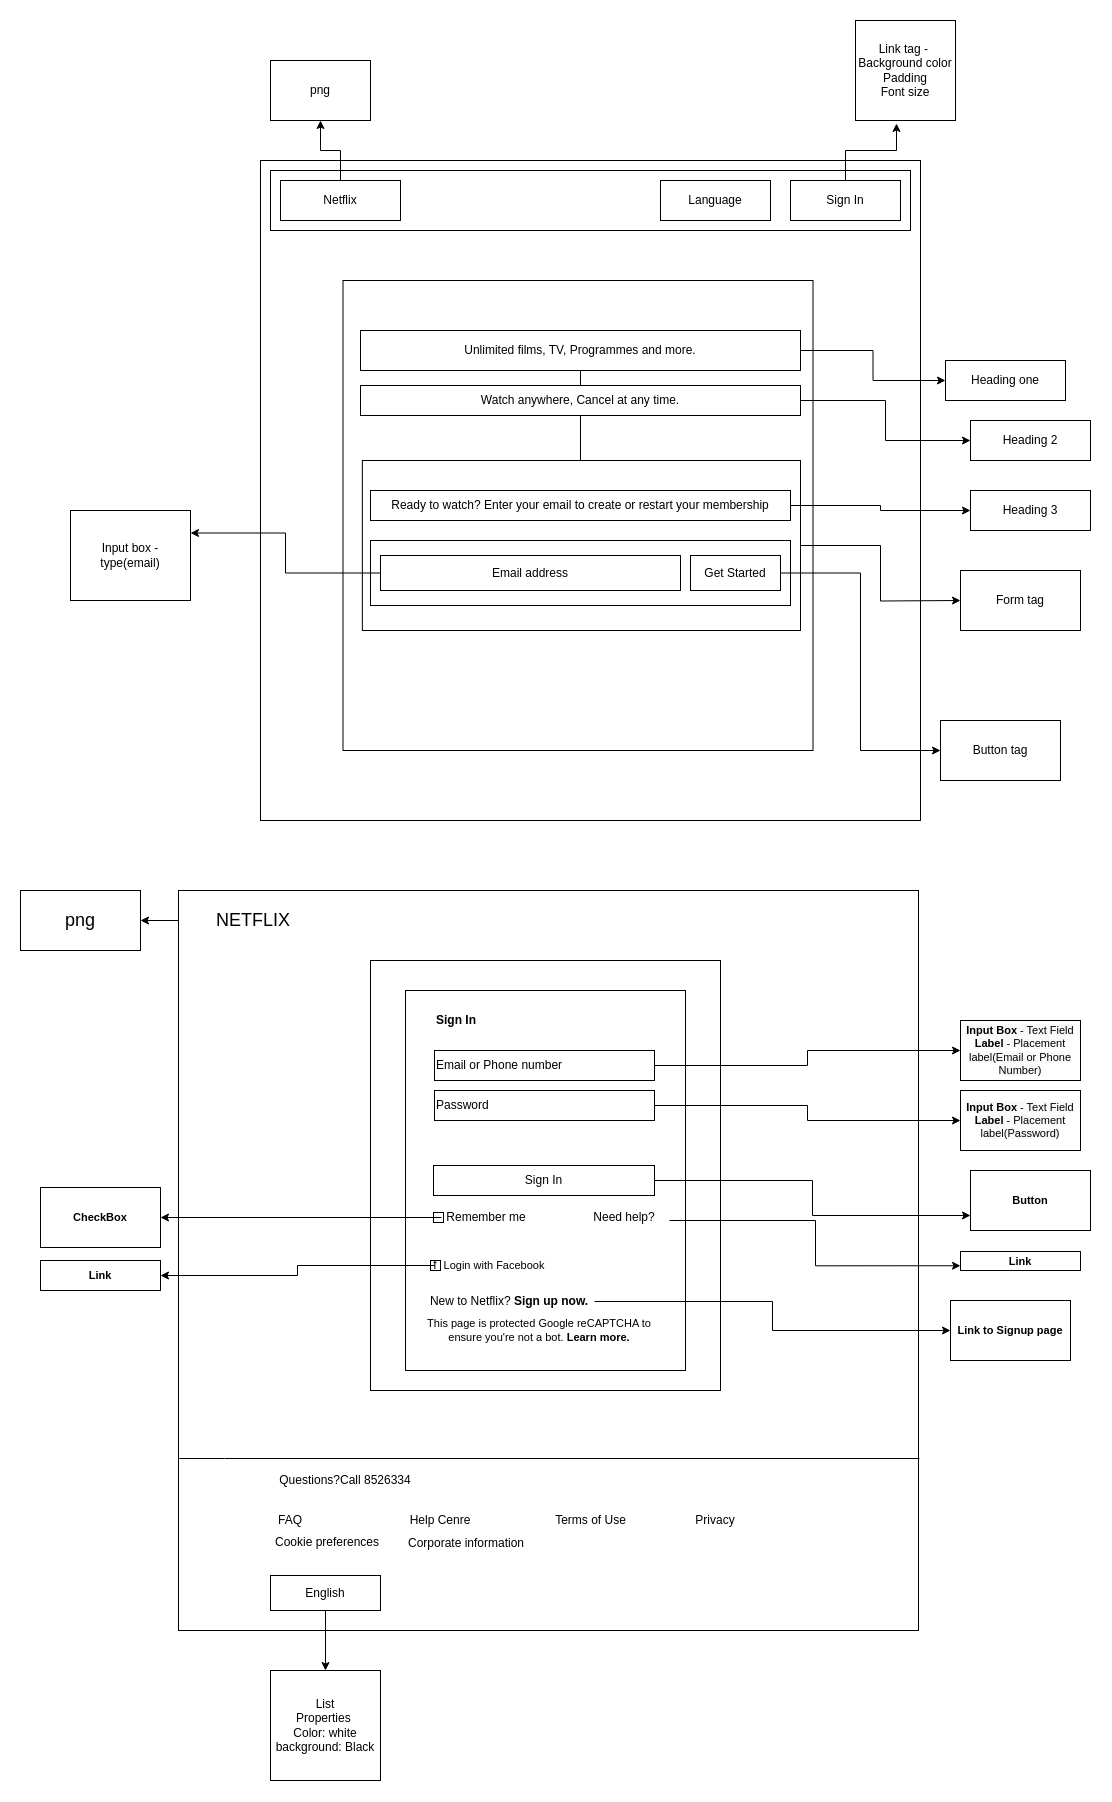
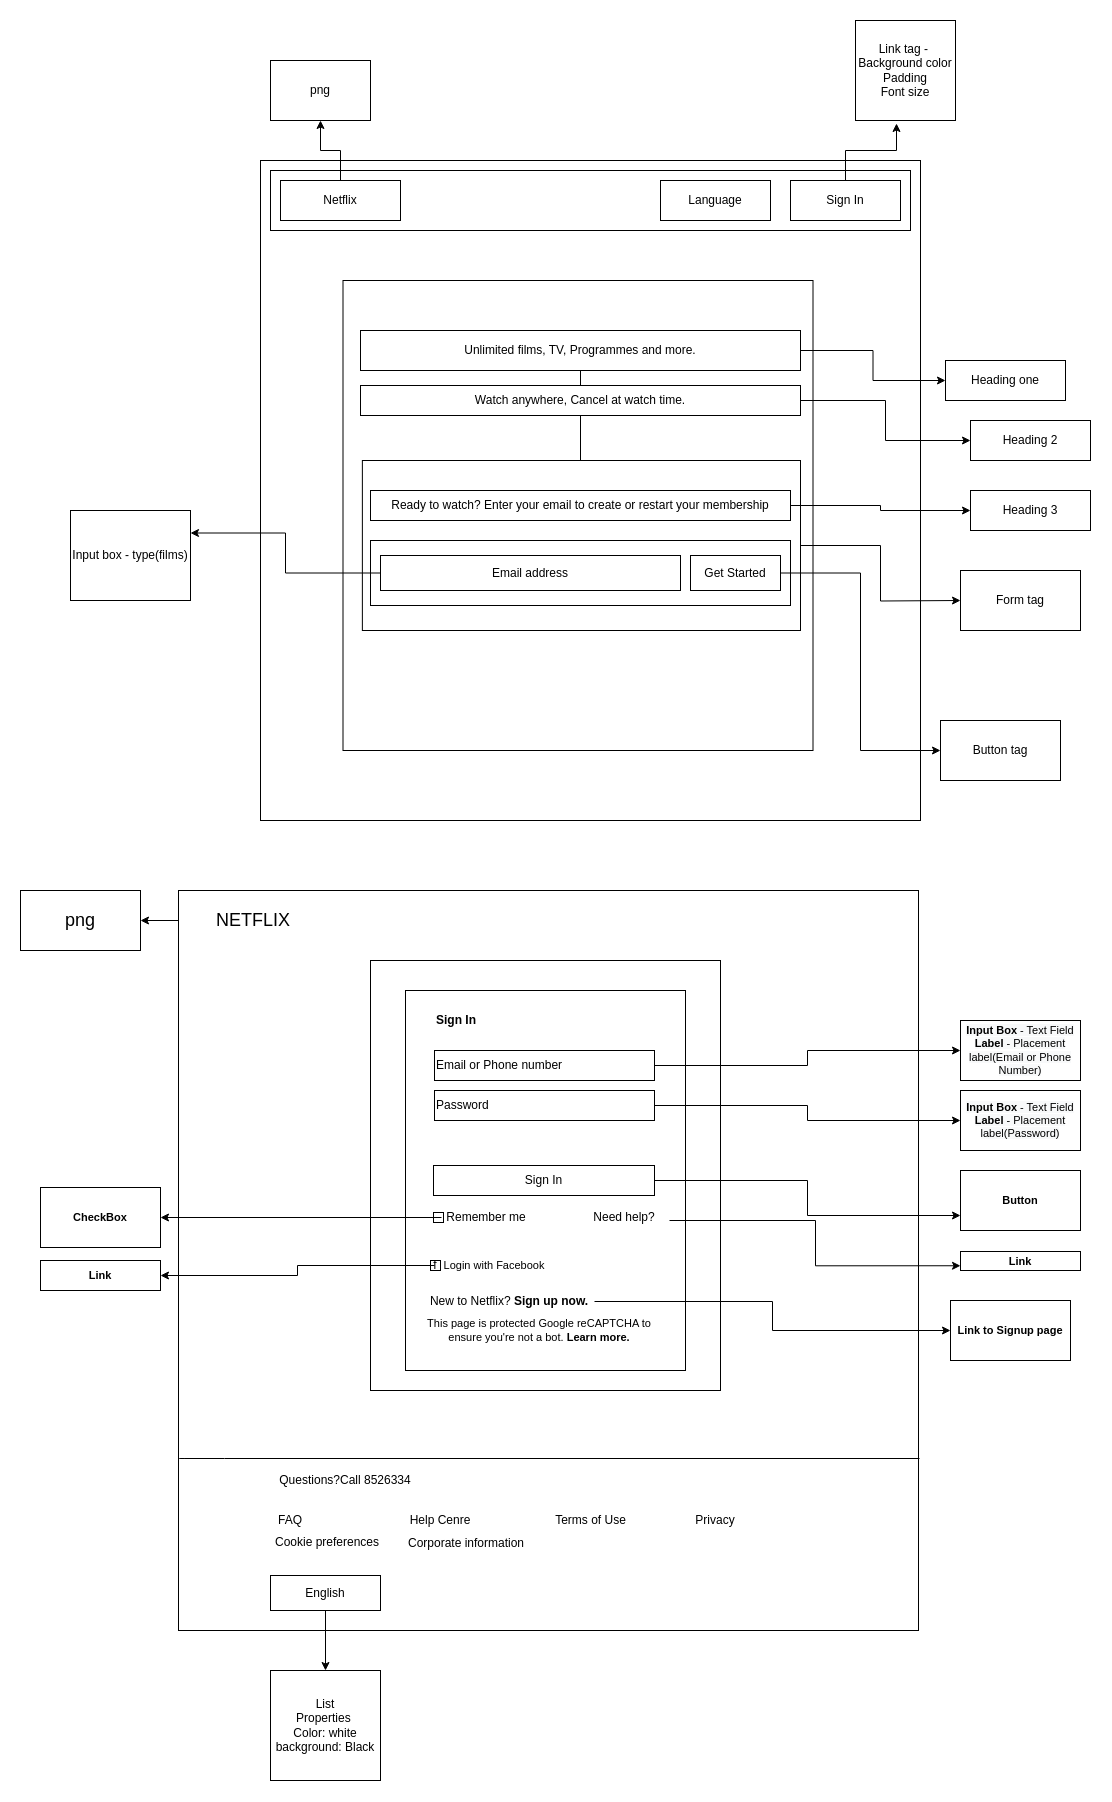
(581, 401) -> (581, 401)
(131, 556) -> (131, 556)
(1031, 1201) -> (1021, 1201)
